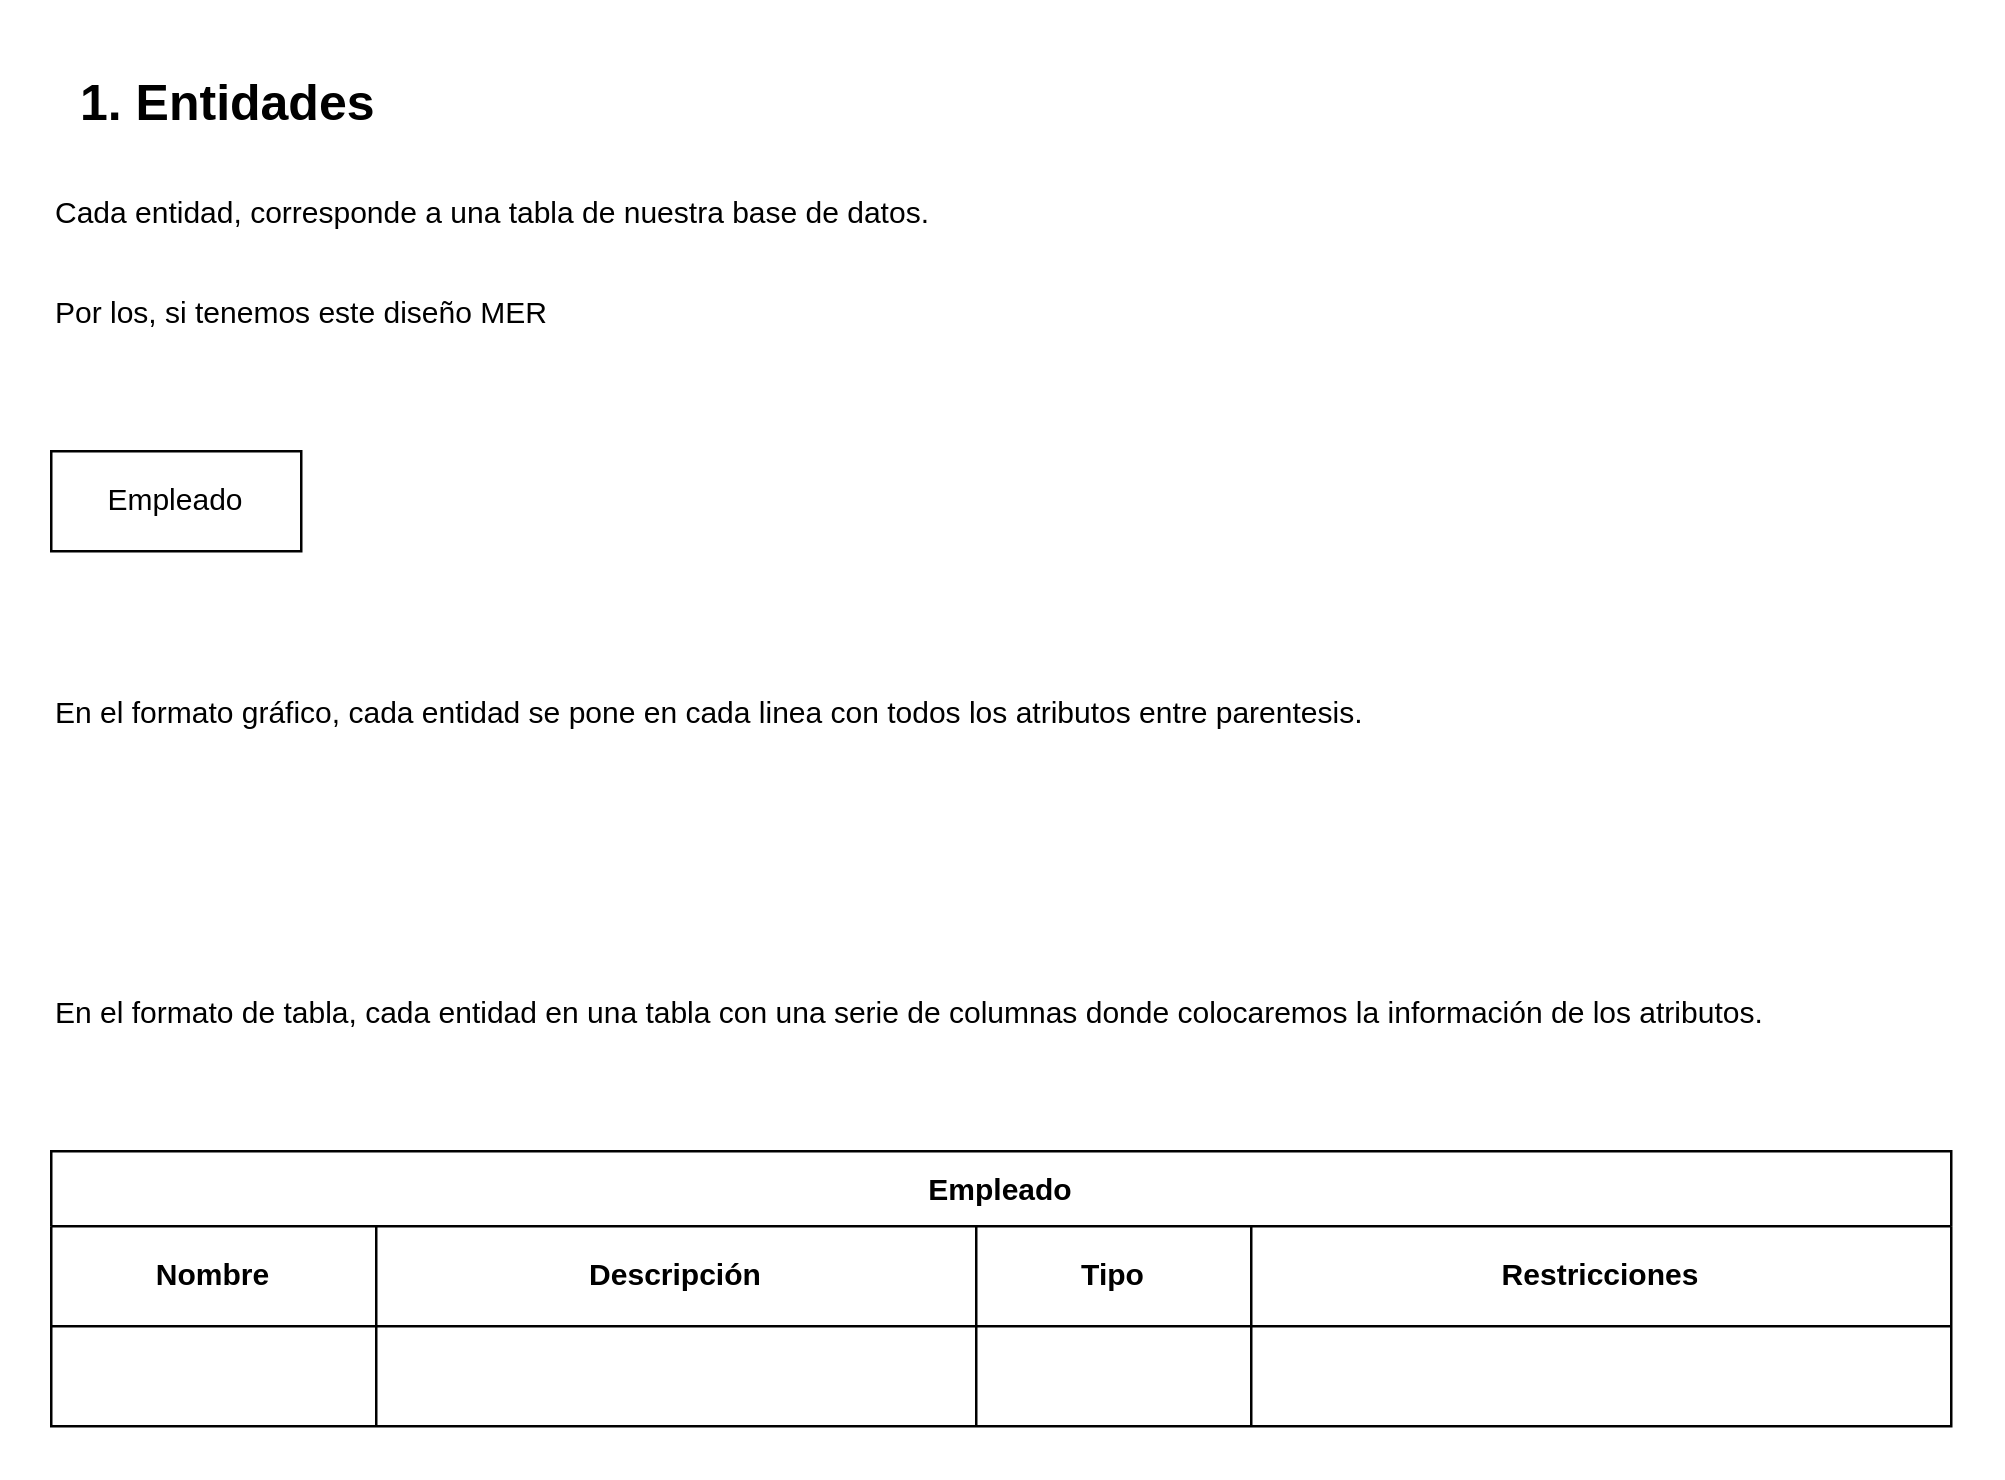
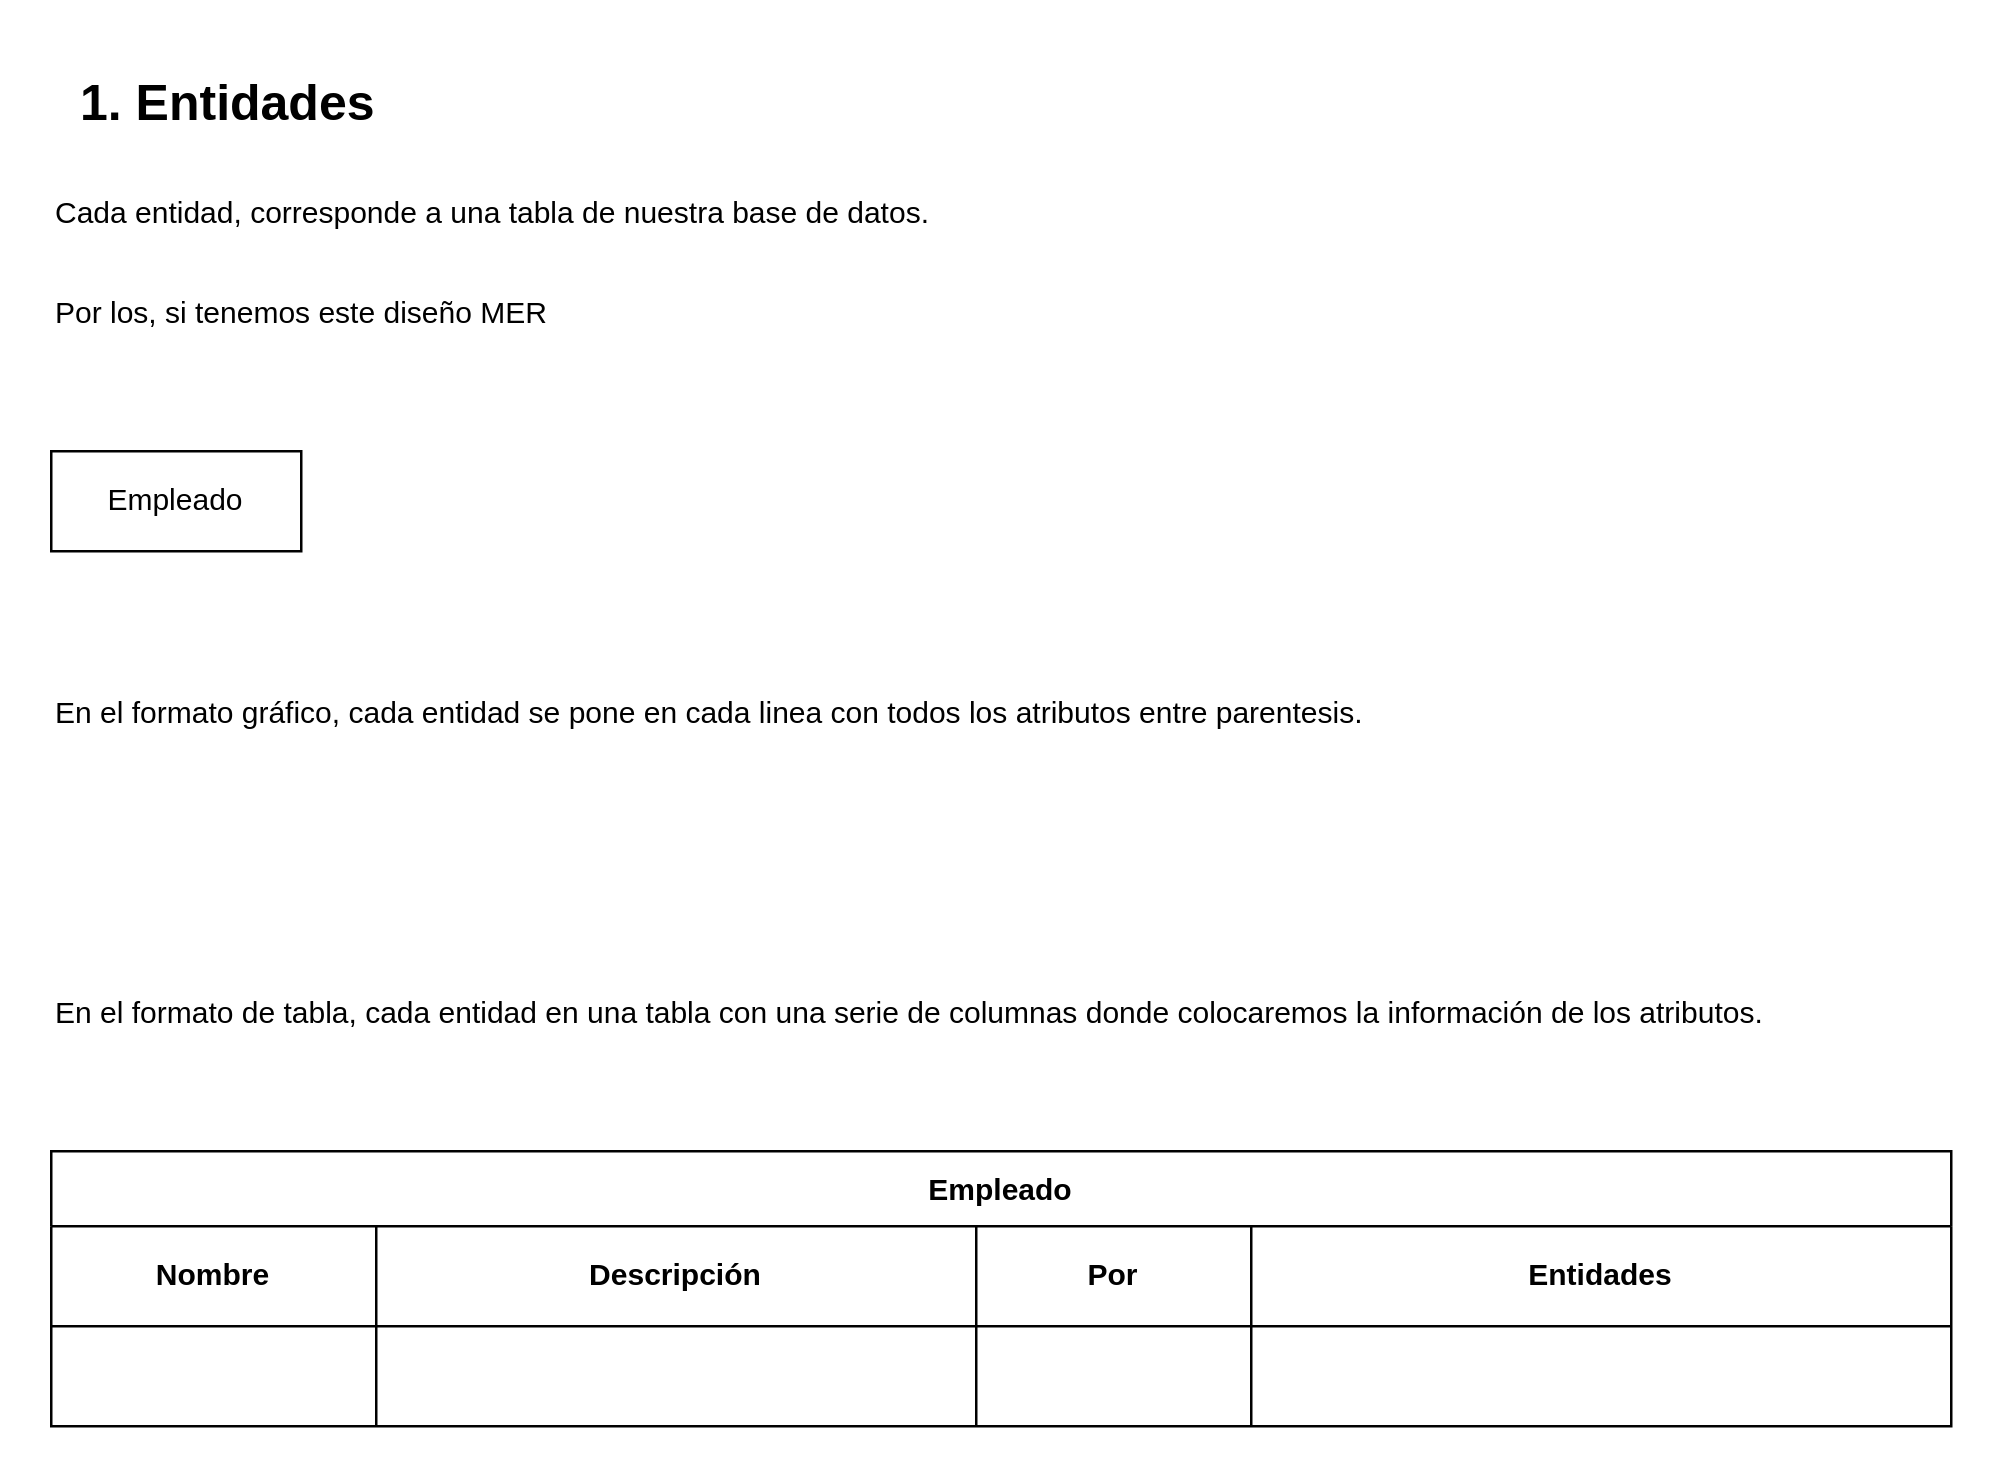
(1114, 1276) -> (1114, 1276)
(1601, 1276) -> (1601, 1276)
